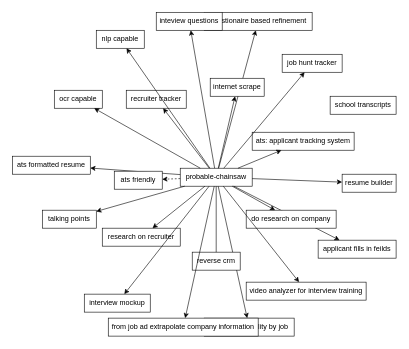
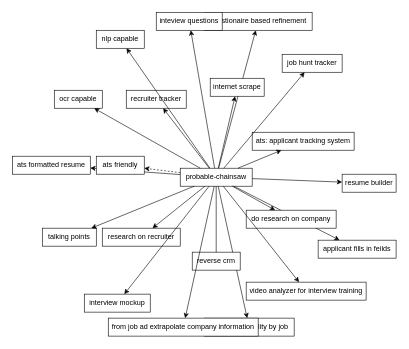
(363, 105) -> none
(138, 180) -> (120, 165)
(69, 219) -> (69, 237)
